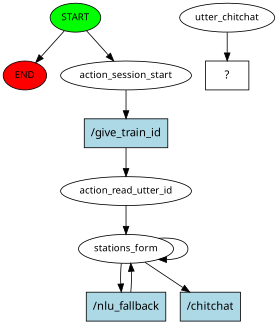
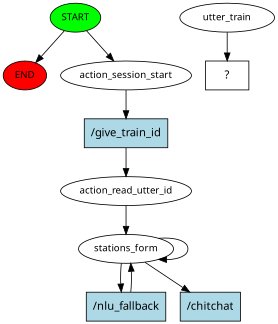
(227, 18) -> (227, 18)
